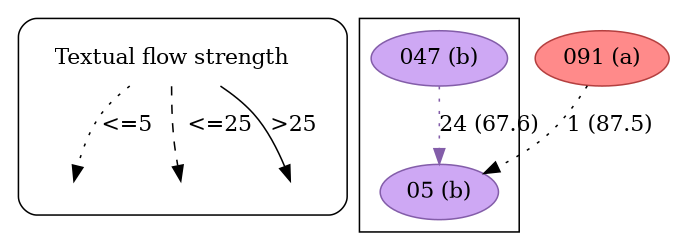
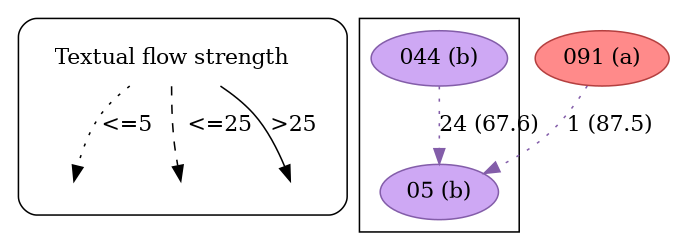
(439, 58) -> (439, 58)
(549, 133) -> (549, 133)
